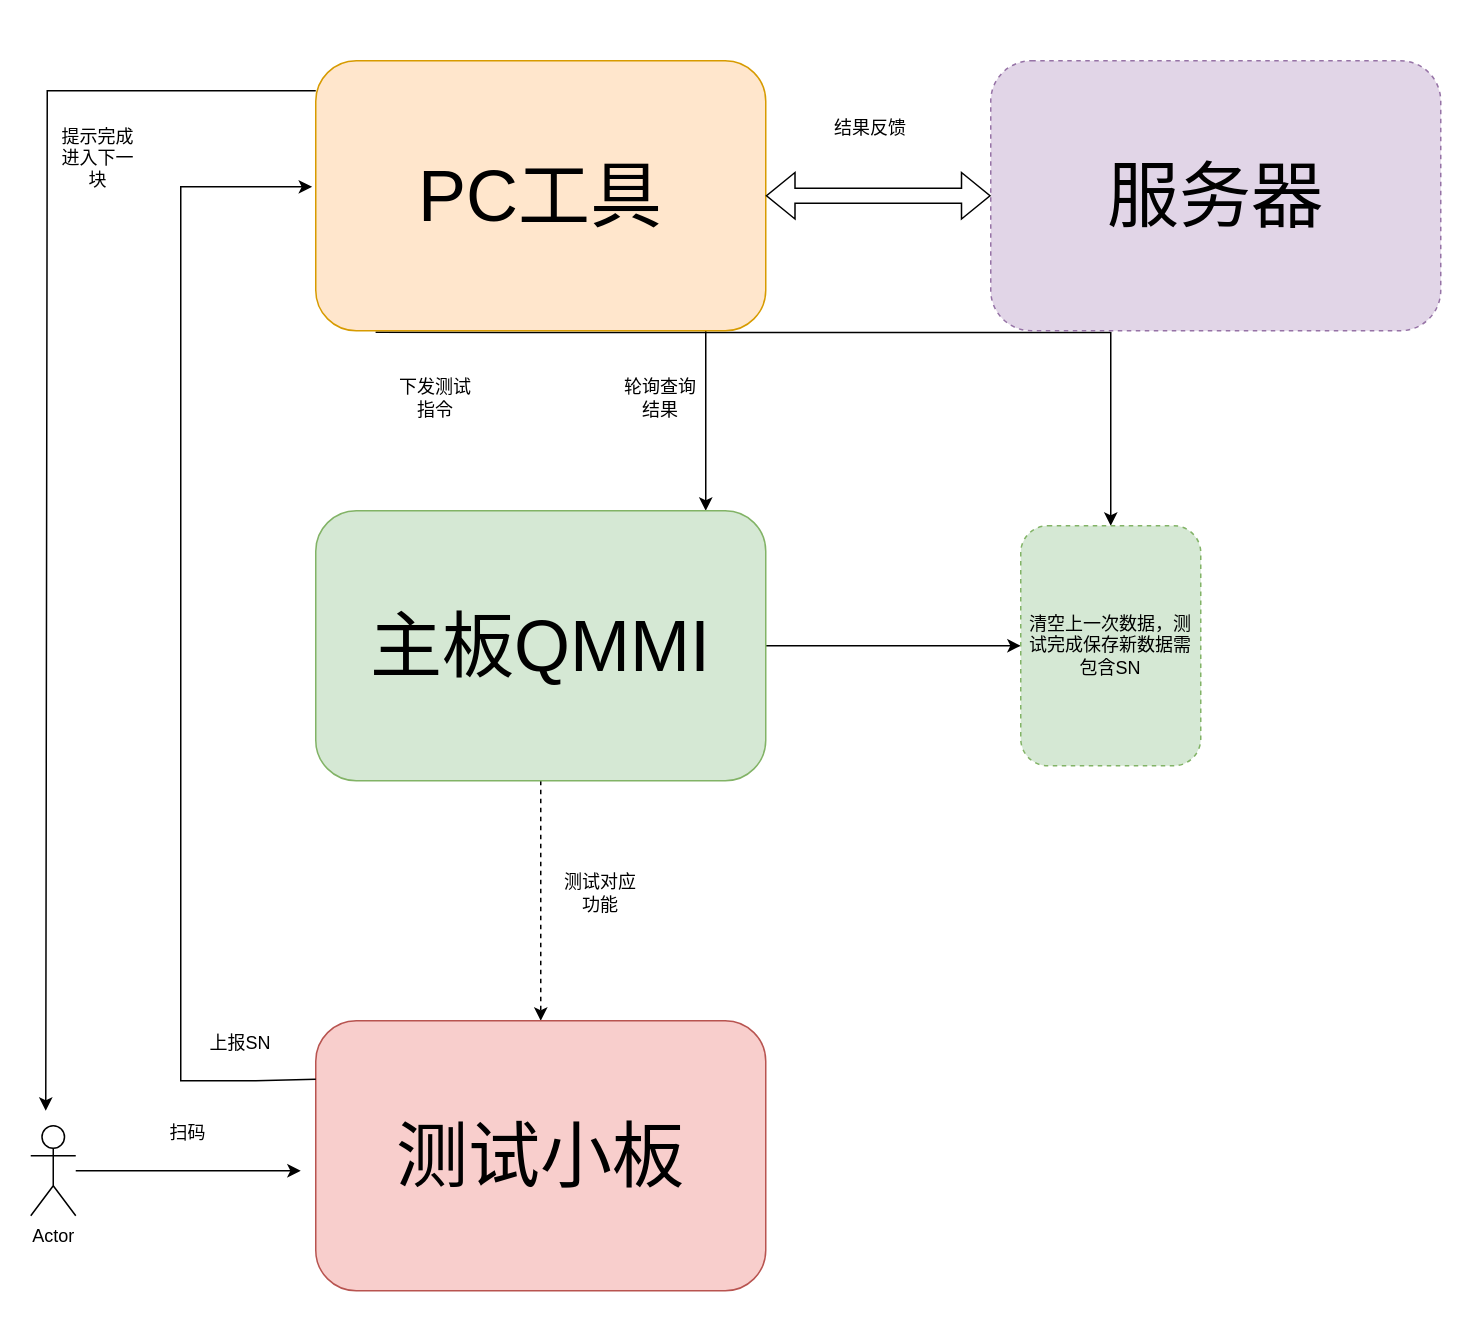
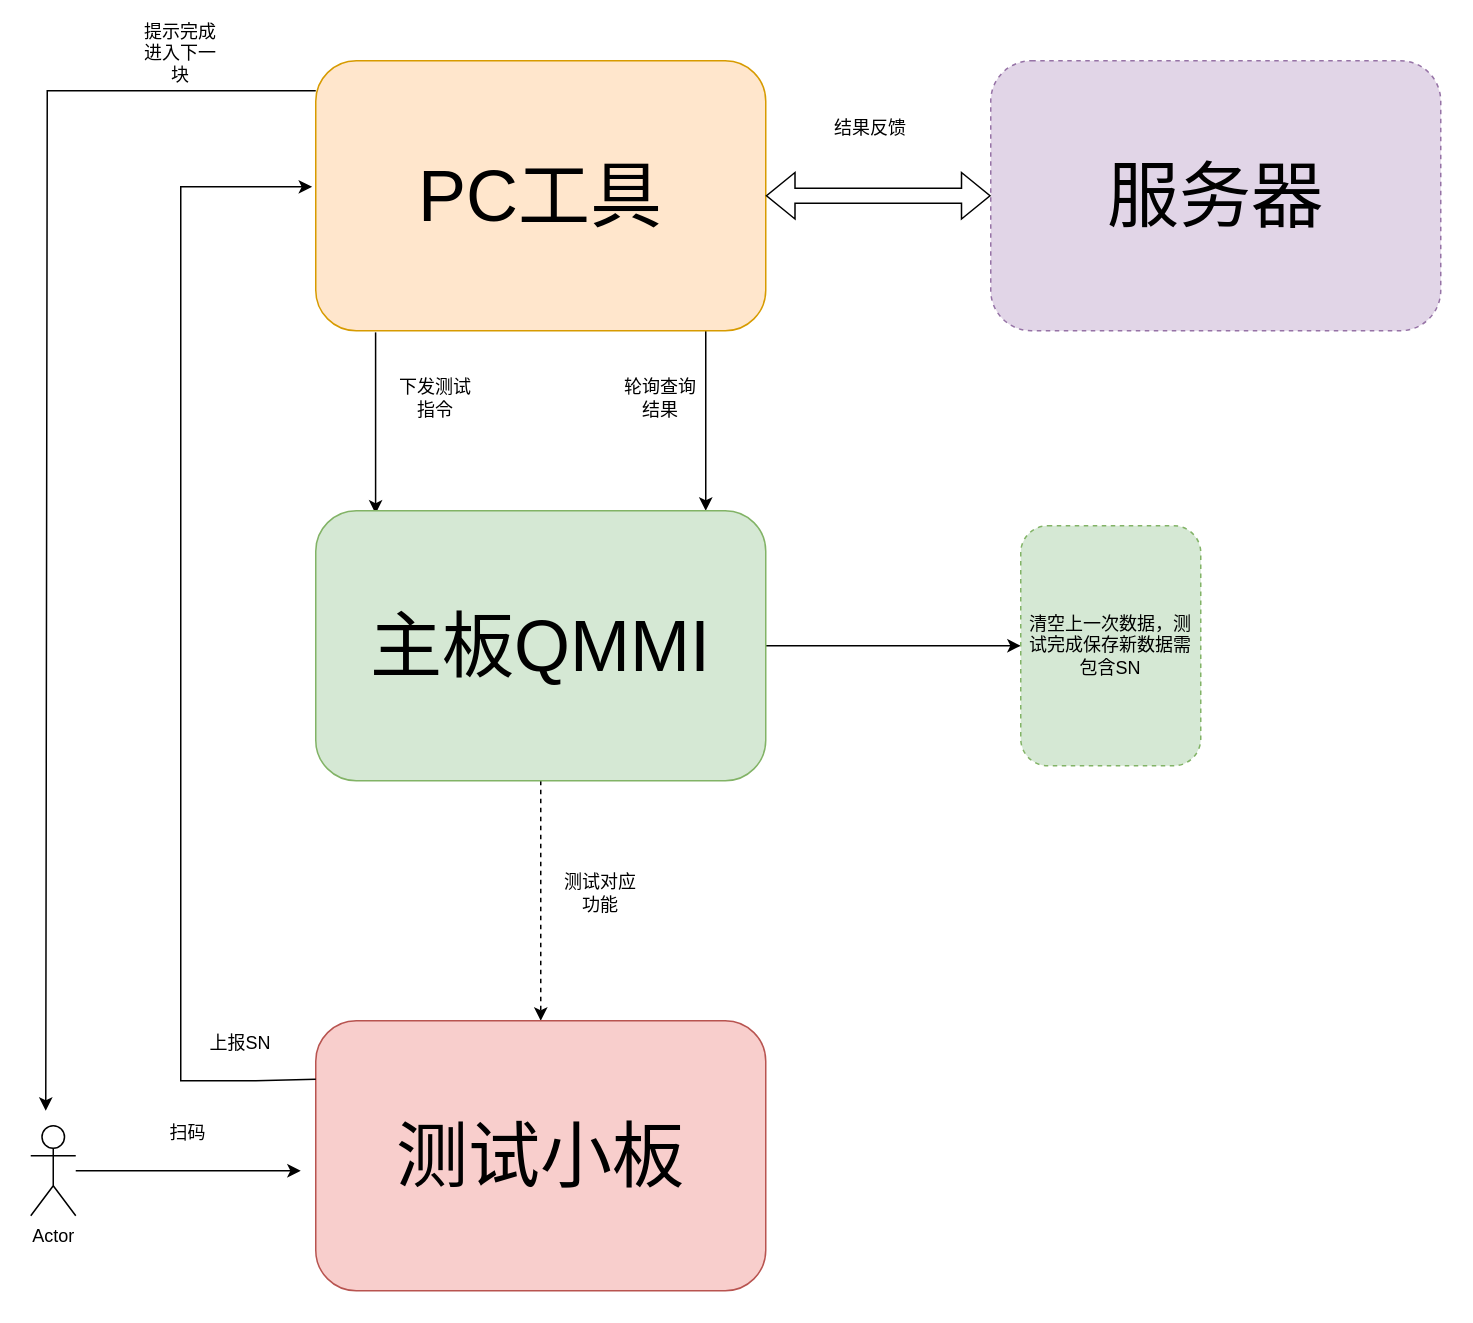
(98, 158) -> (181, 53)
(835, 332) -> (376, 418)
